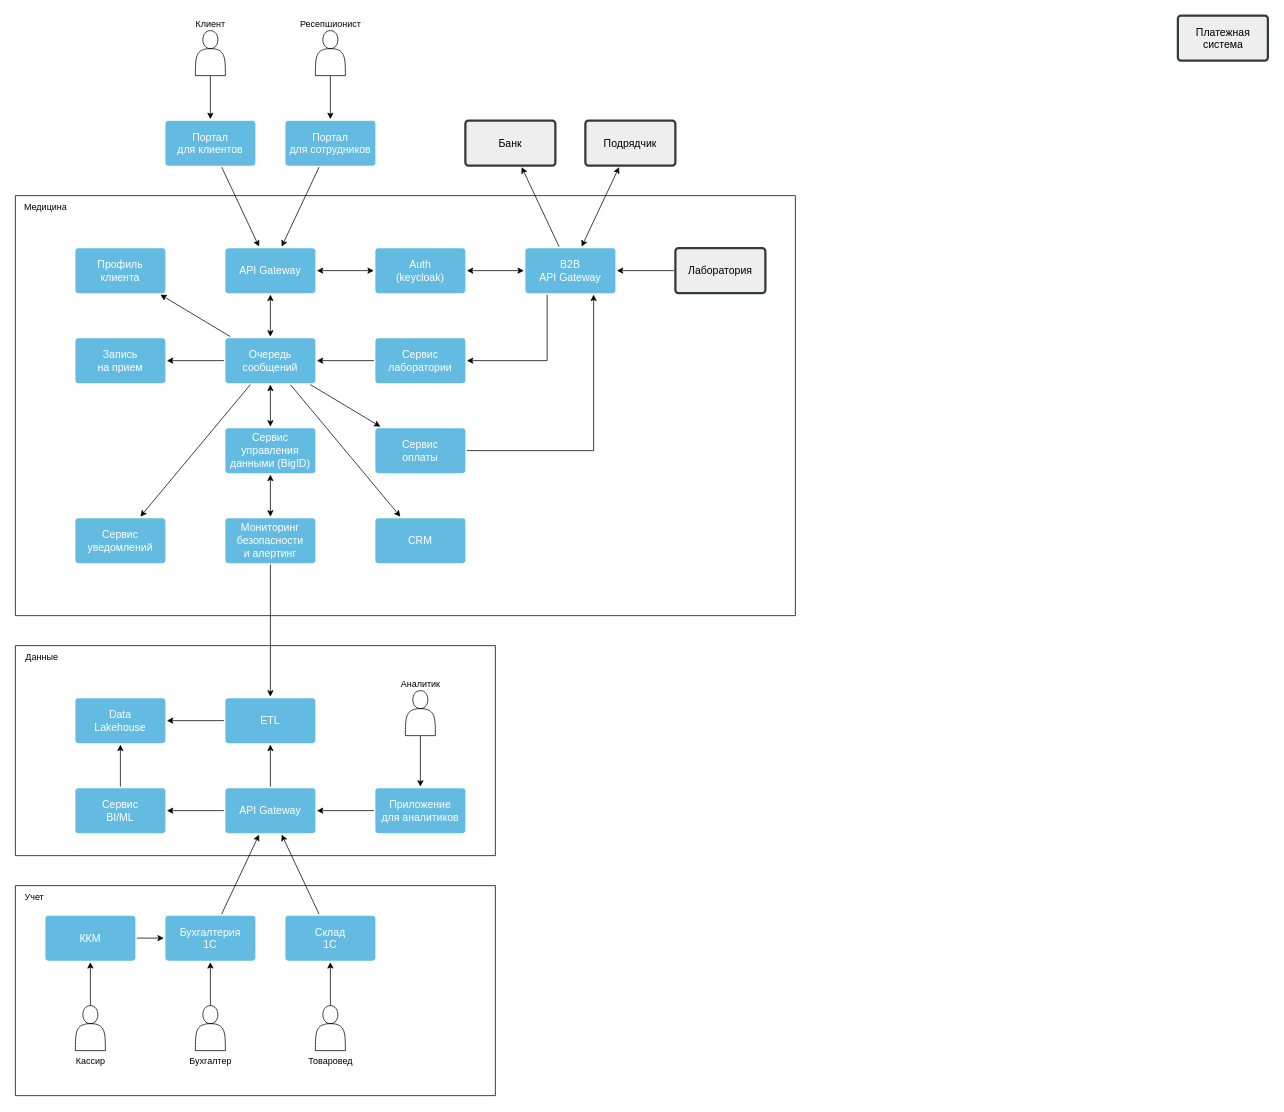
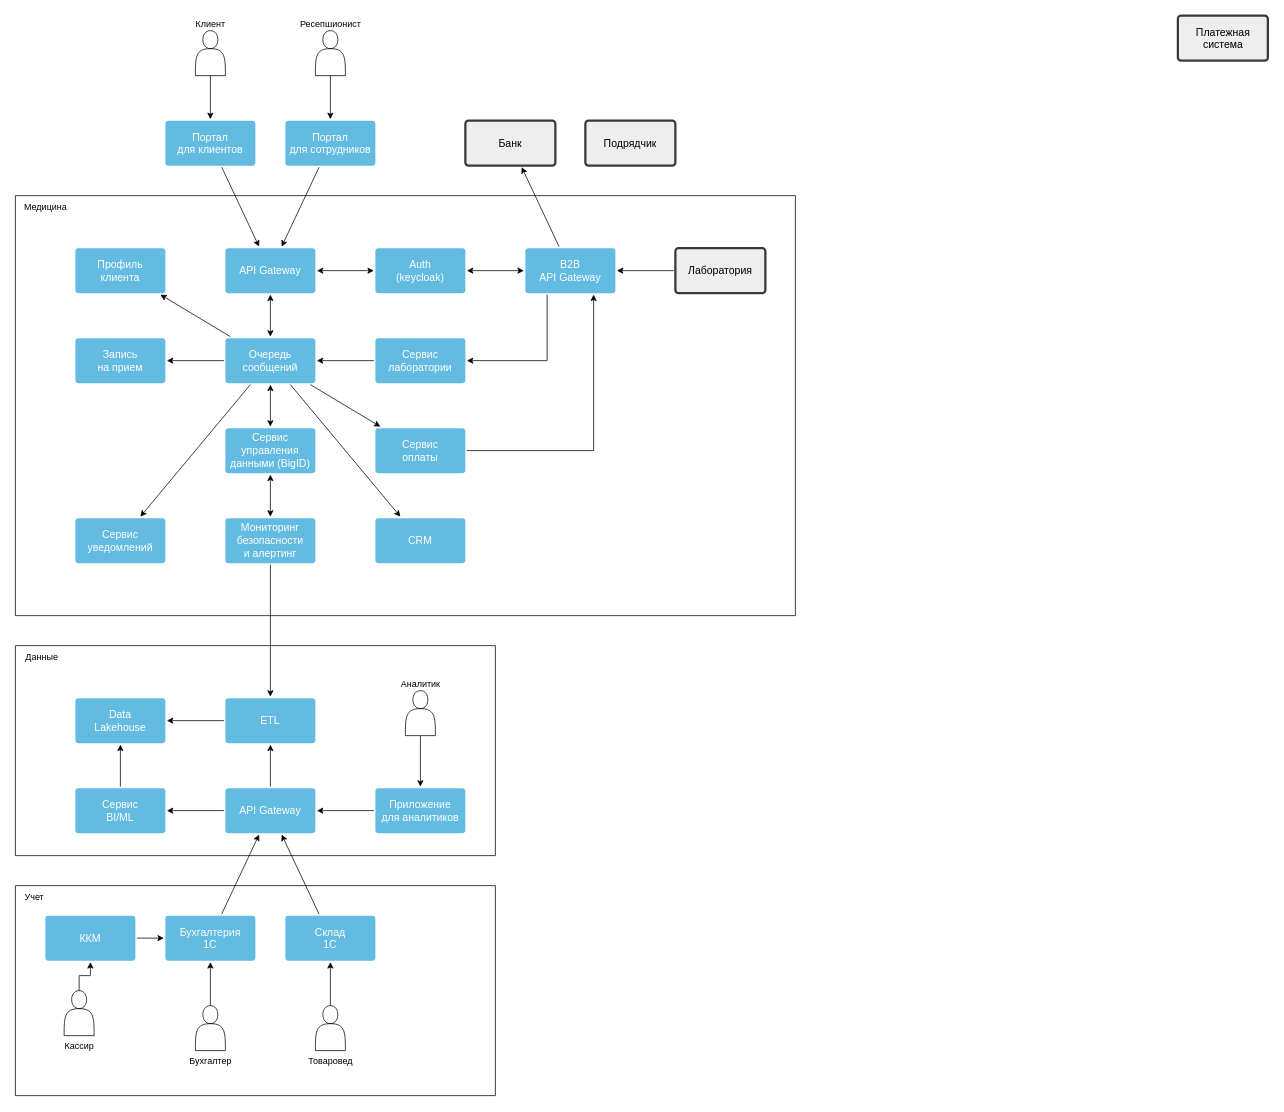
(600, 207) -> none
(90, 1028) -> (79, 1013)
